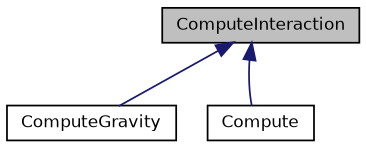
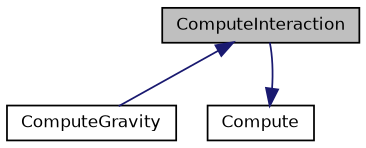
(249, 83) -> (272, 66)
